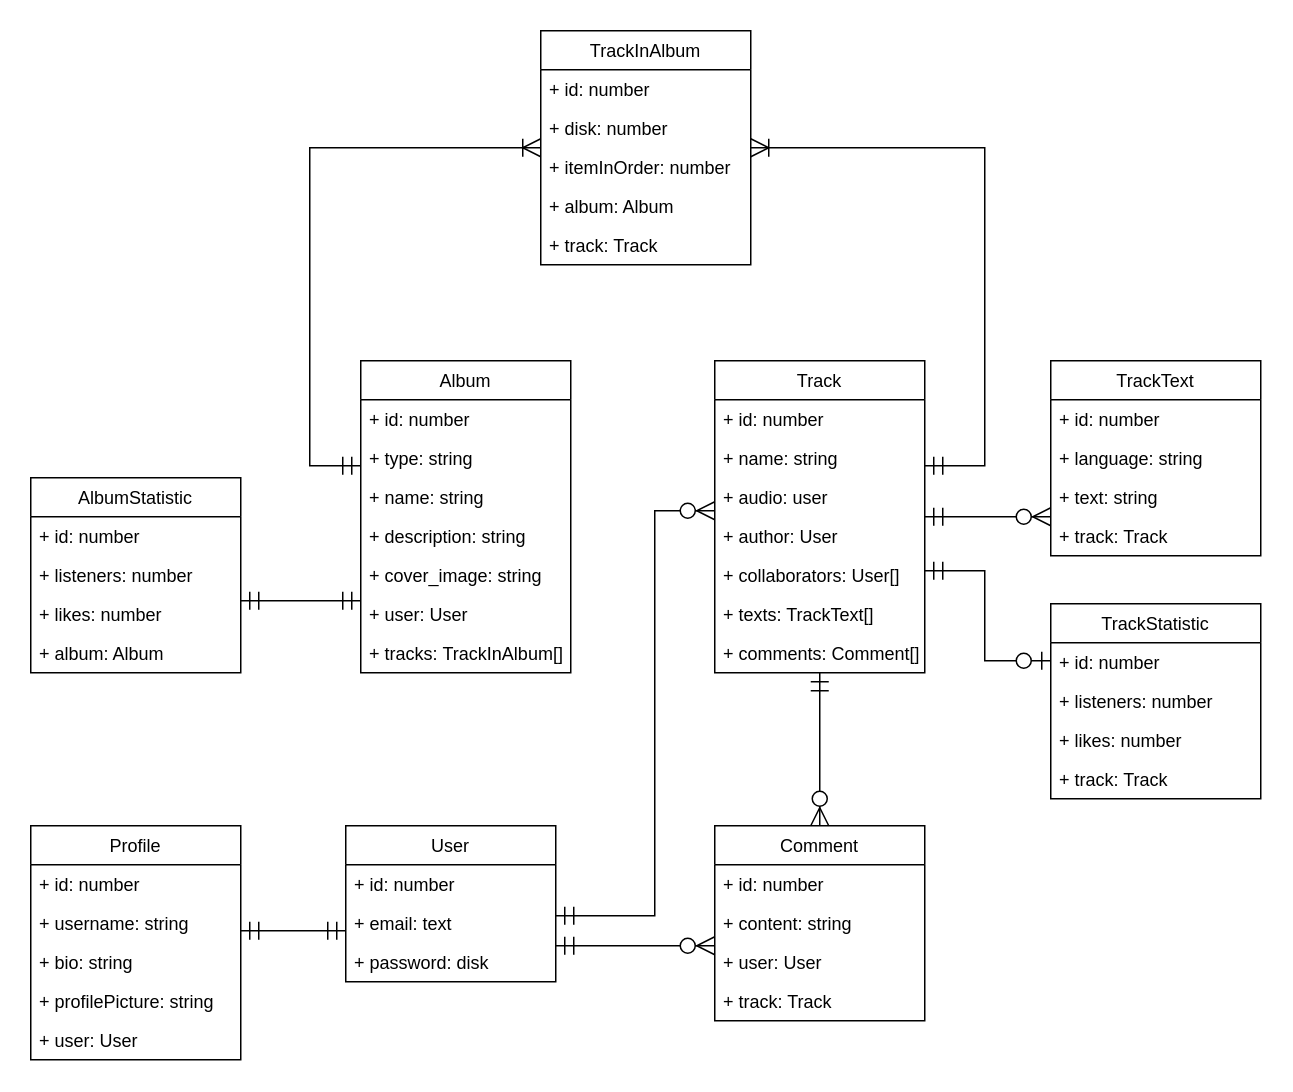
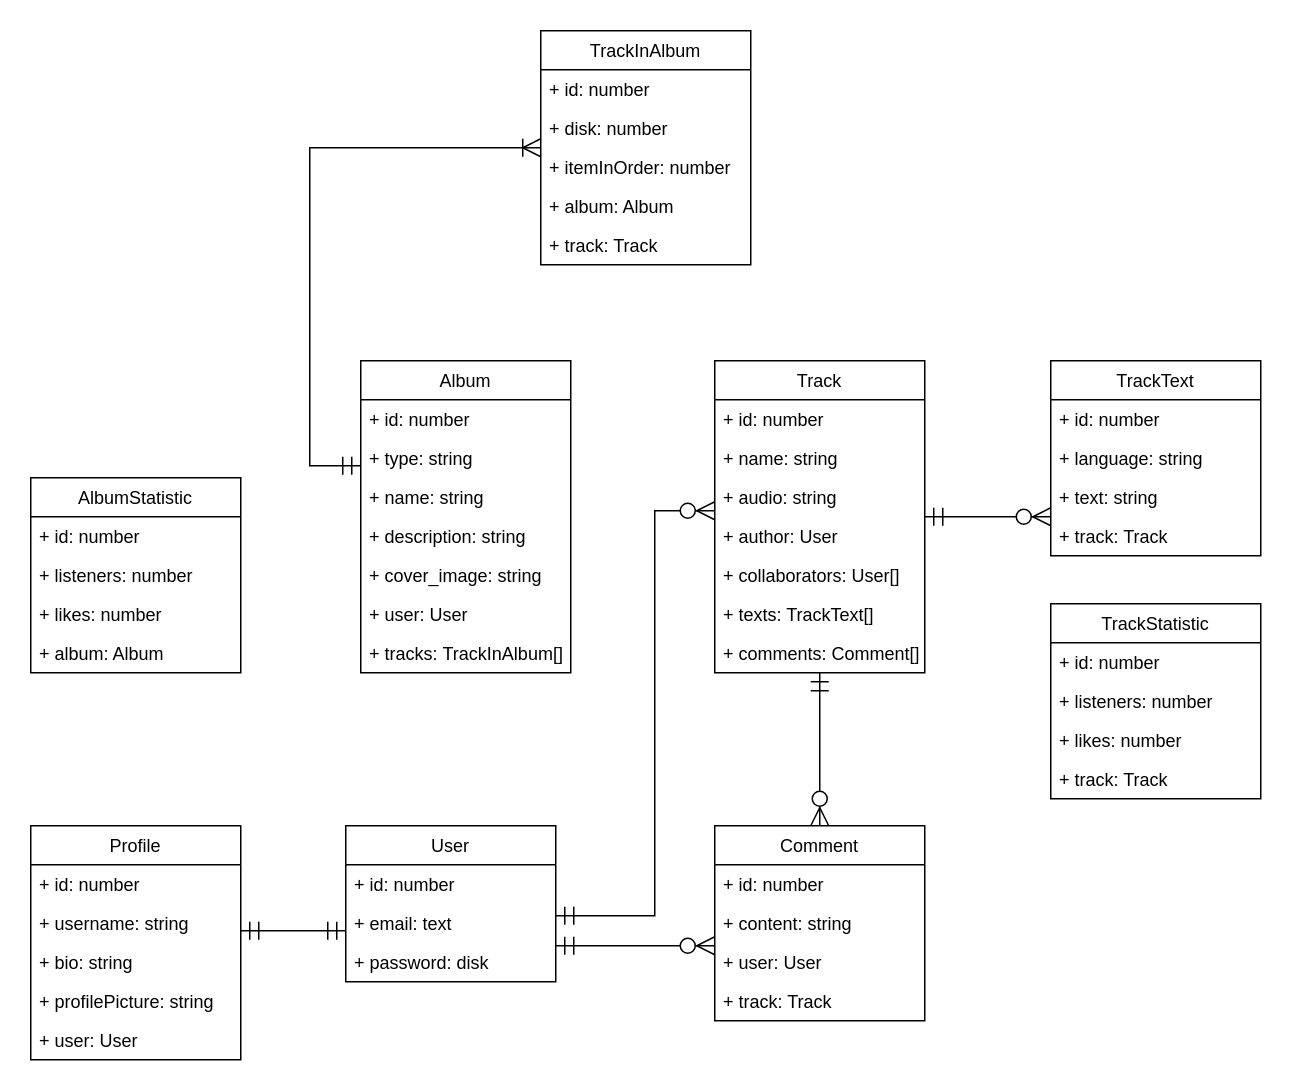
(985, 220) -> none
(779, 498) -> (787, 498)
(301, 601) -> none
(985, 603) -> none
